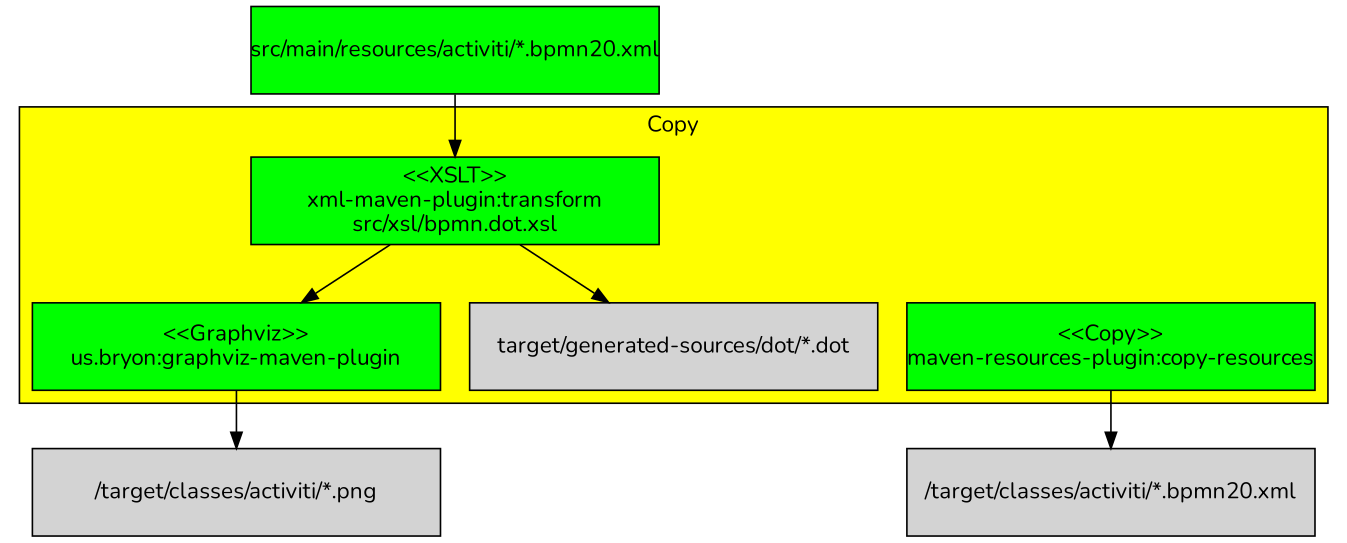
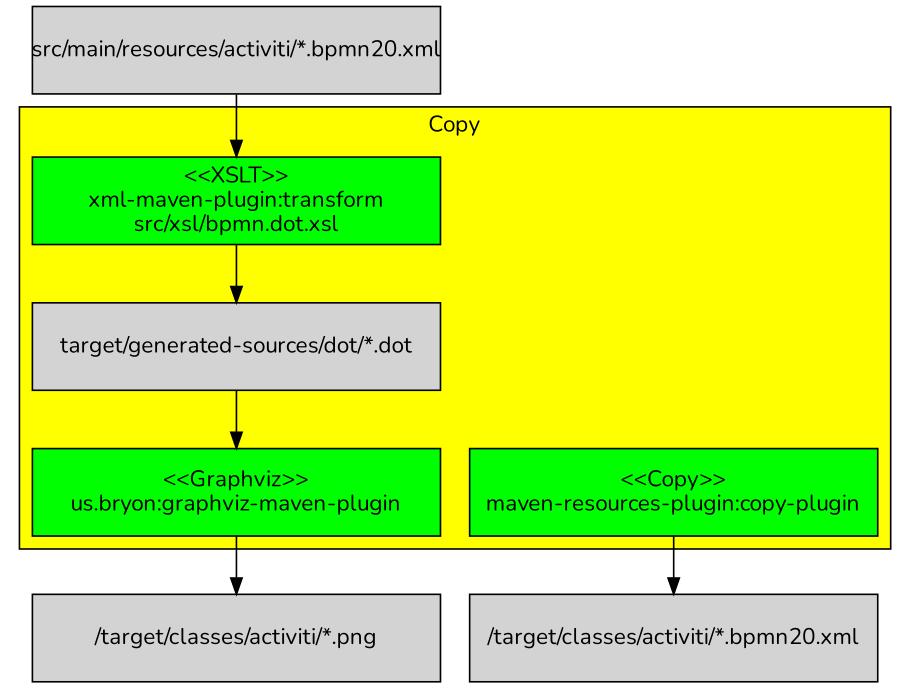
(455, 50) -> (236, 50)
(353, 269) -> (236, 412)
(1111, 347) -> (674, 492)
